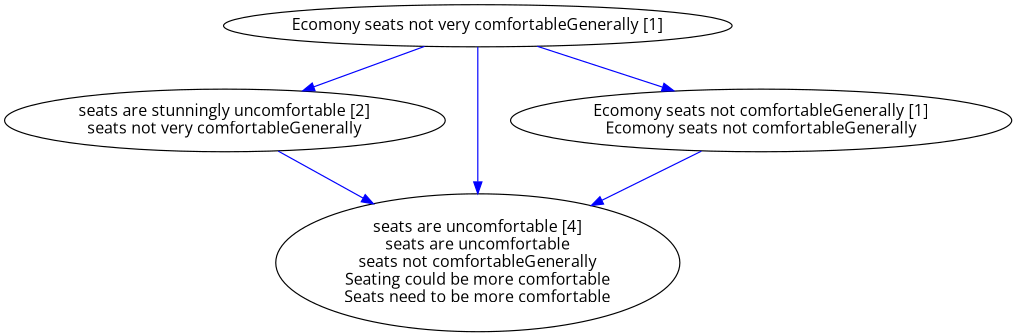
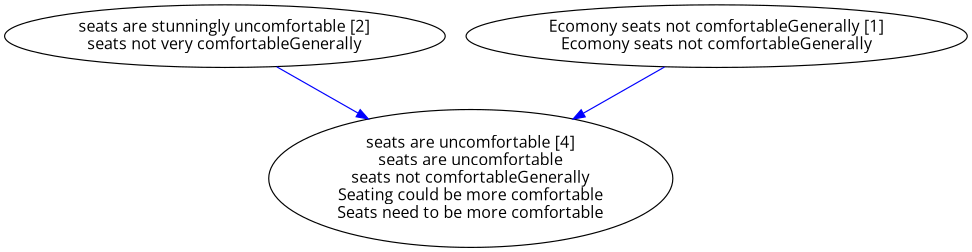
(478, 26) -> none
